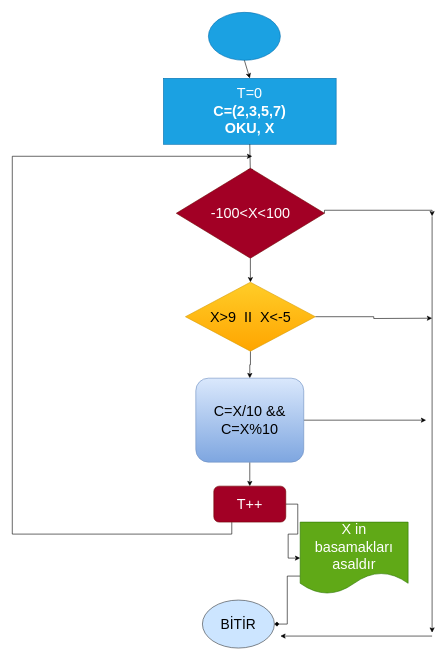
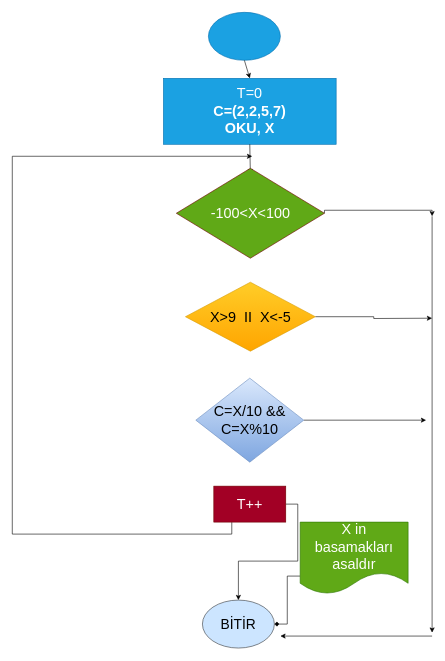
(250, 111) -> (250, 111)
(251, 213) -> (251, 213)
(251, 268) -> none
(251, 363) -> none
(250, 420) -> (250, 420)
(250, 480) -> none
(250, 504) -> (250, 504)
(290, 558) -> (239, 578)
